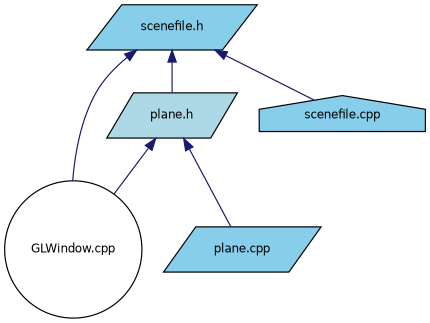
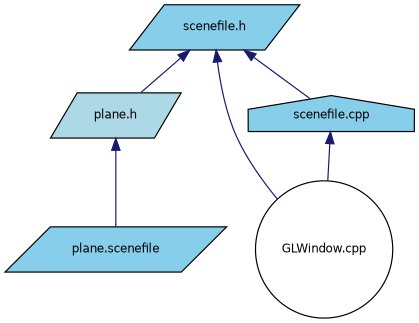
(131, 171) -> (329, 162)
(242, 249) -> (116, 249)
